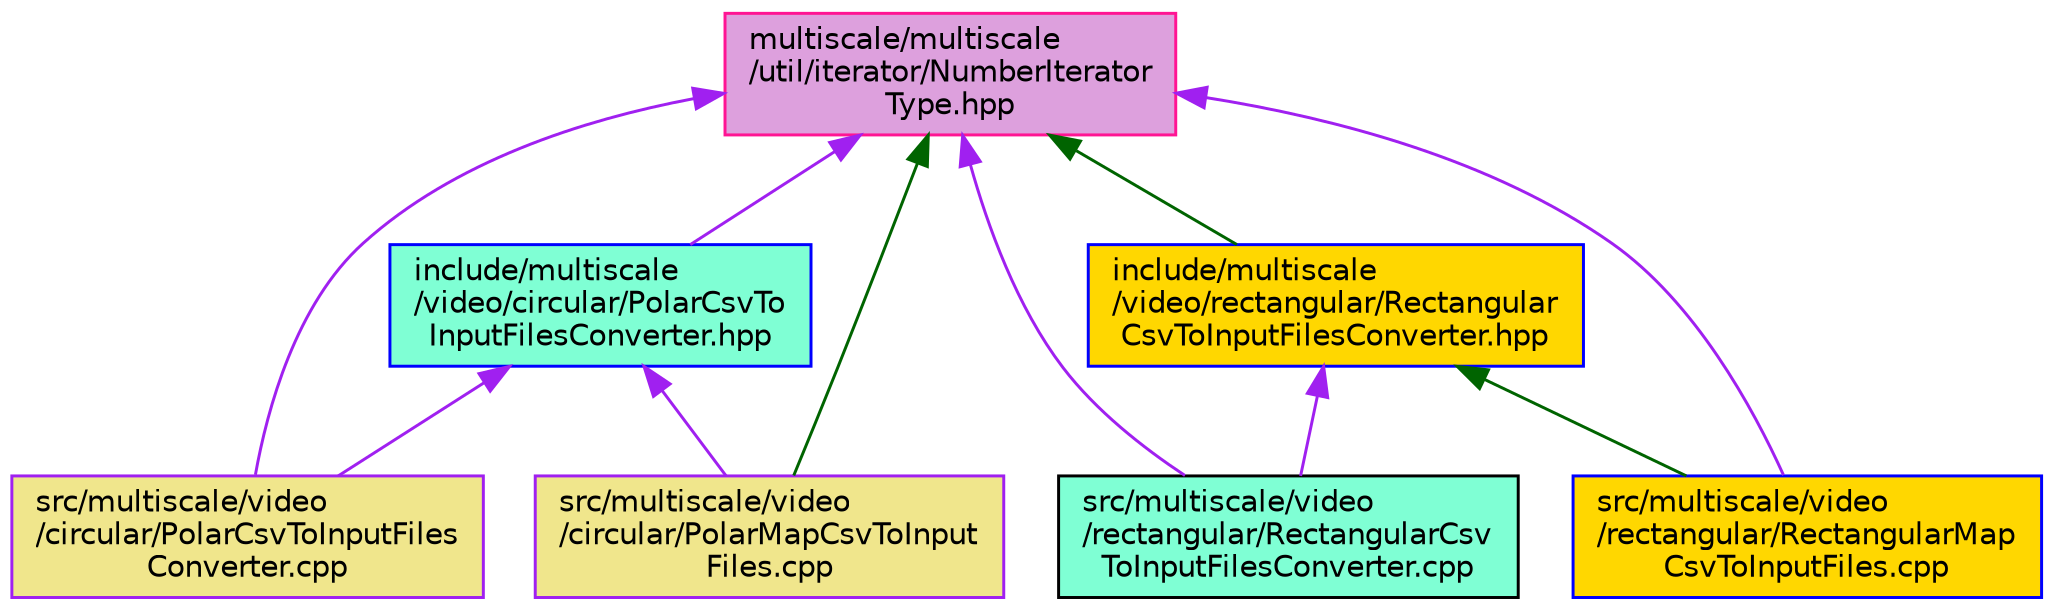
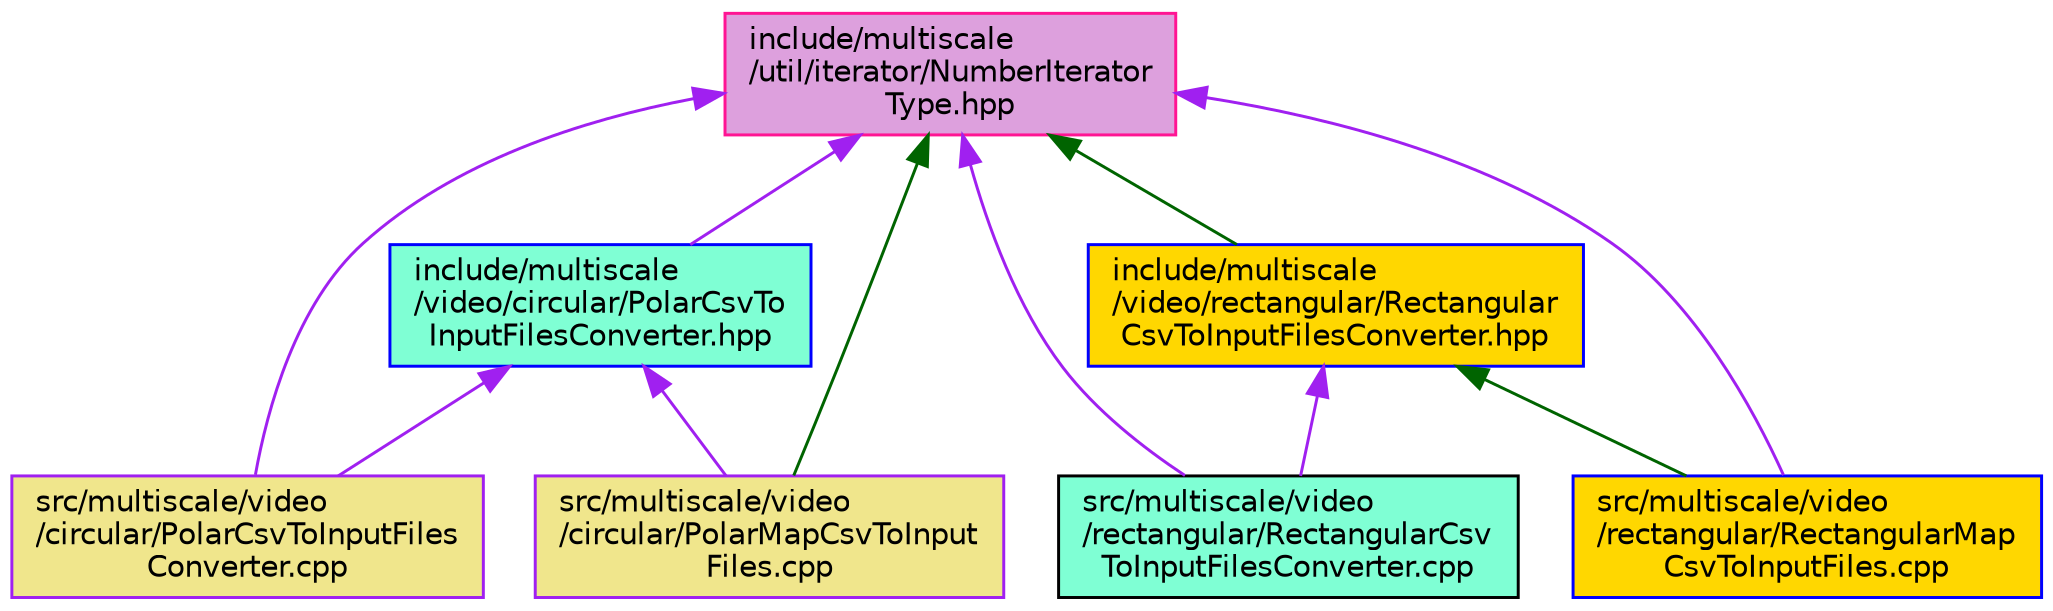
(950, 74) -> (950, 74)
